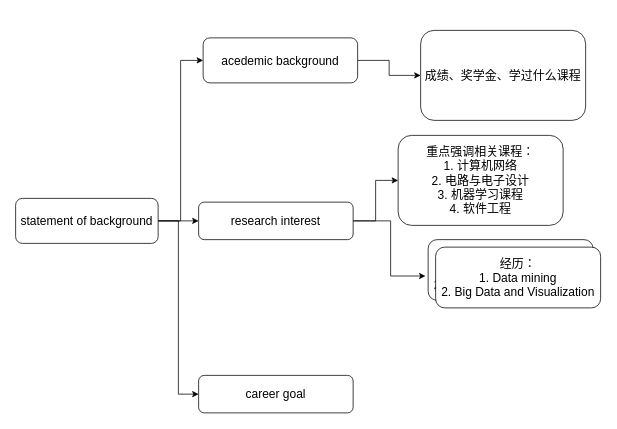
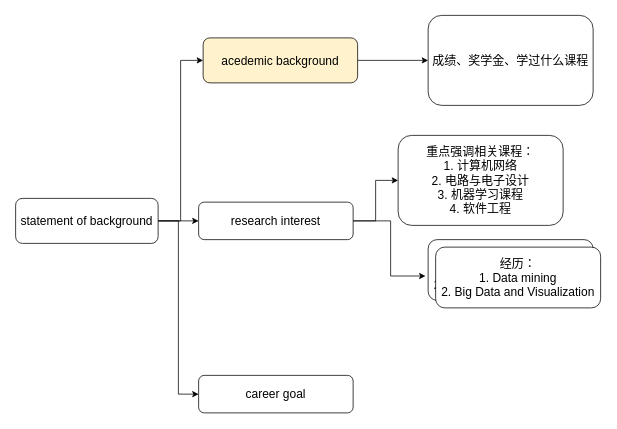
(280, 60) -> (280, 60)
(503, 75) -> (510, 60)
